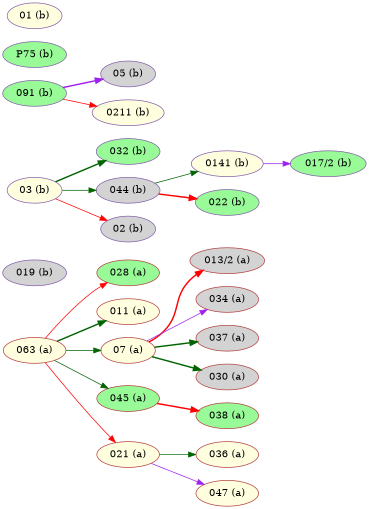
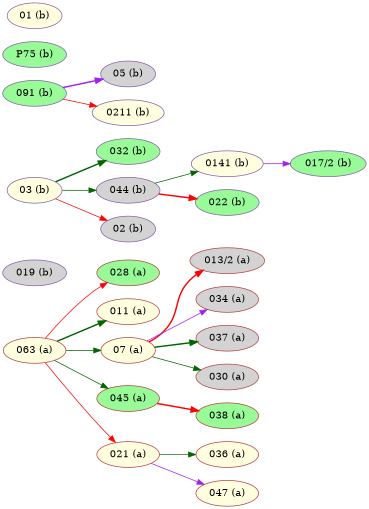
(173, 362) -> (173, 362)
